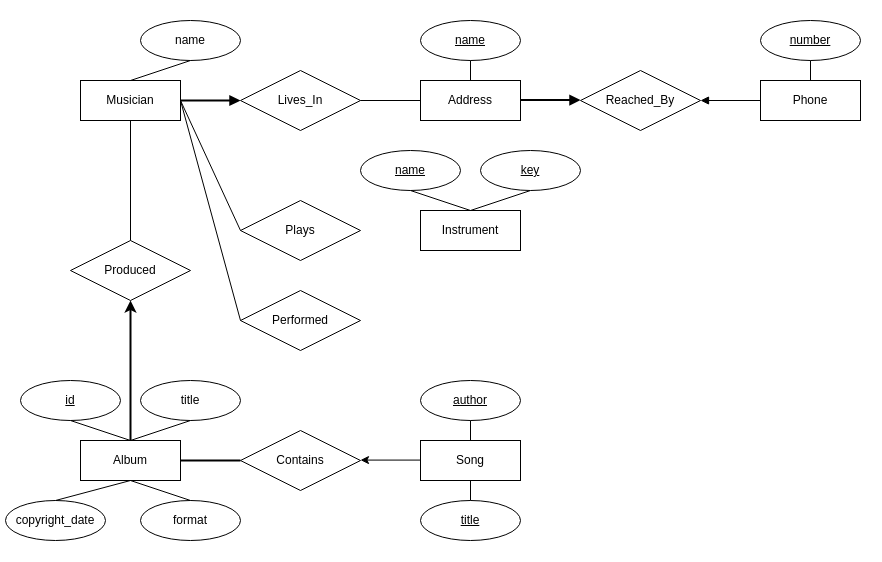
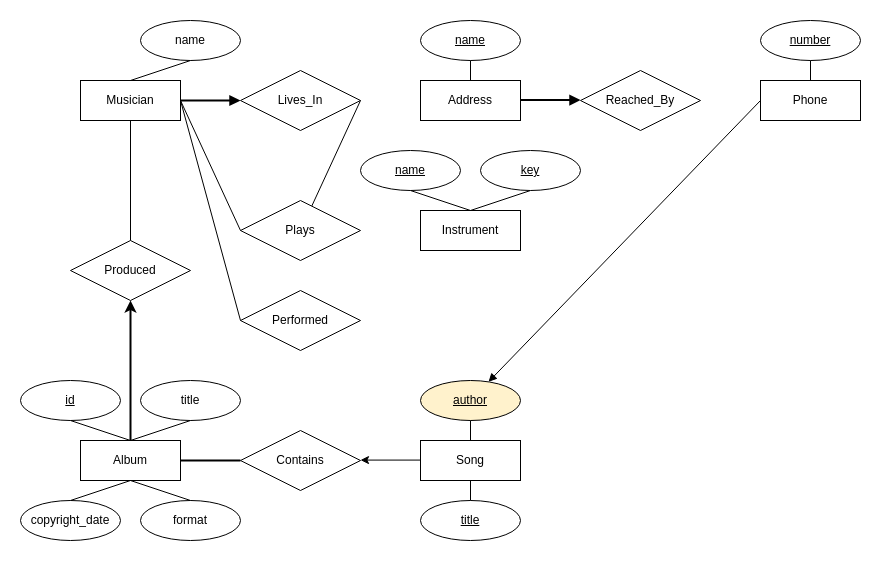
(391, 101) -> (336, 153)
(735, 101) -> (628, 238)
(471, 401) -> (471, 401)
(56, 521) -> (71, 521)
